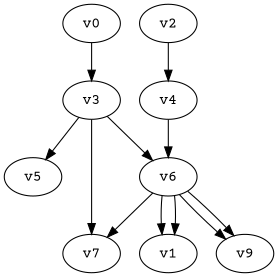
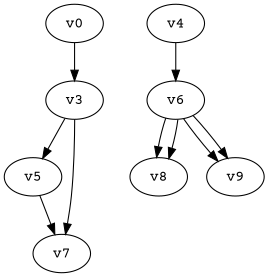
(168, 23) -> none
(126, 135) -> none
(134, 211) -> (45, 210)
(168, 254) -> (159, 177)
